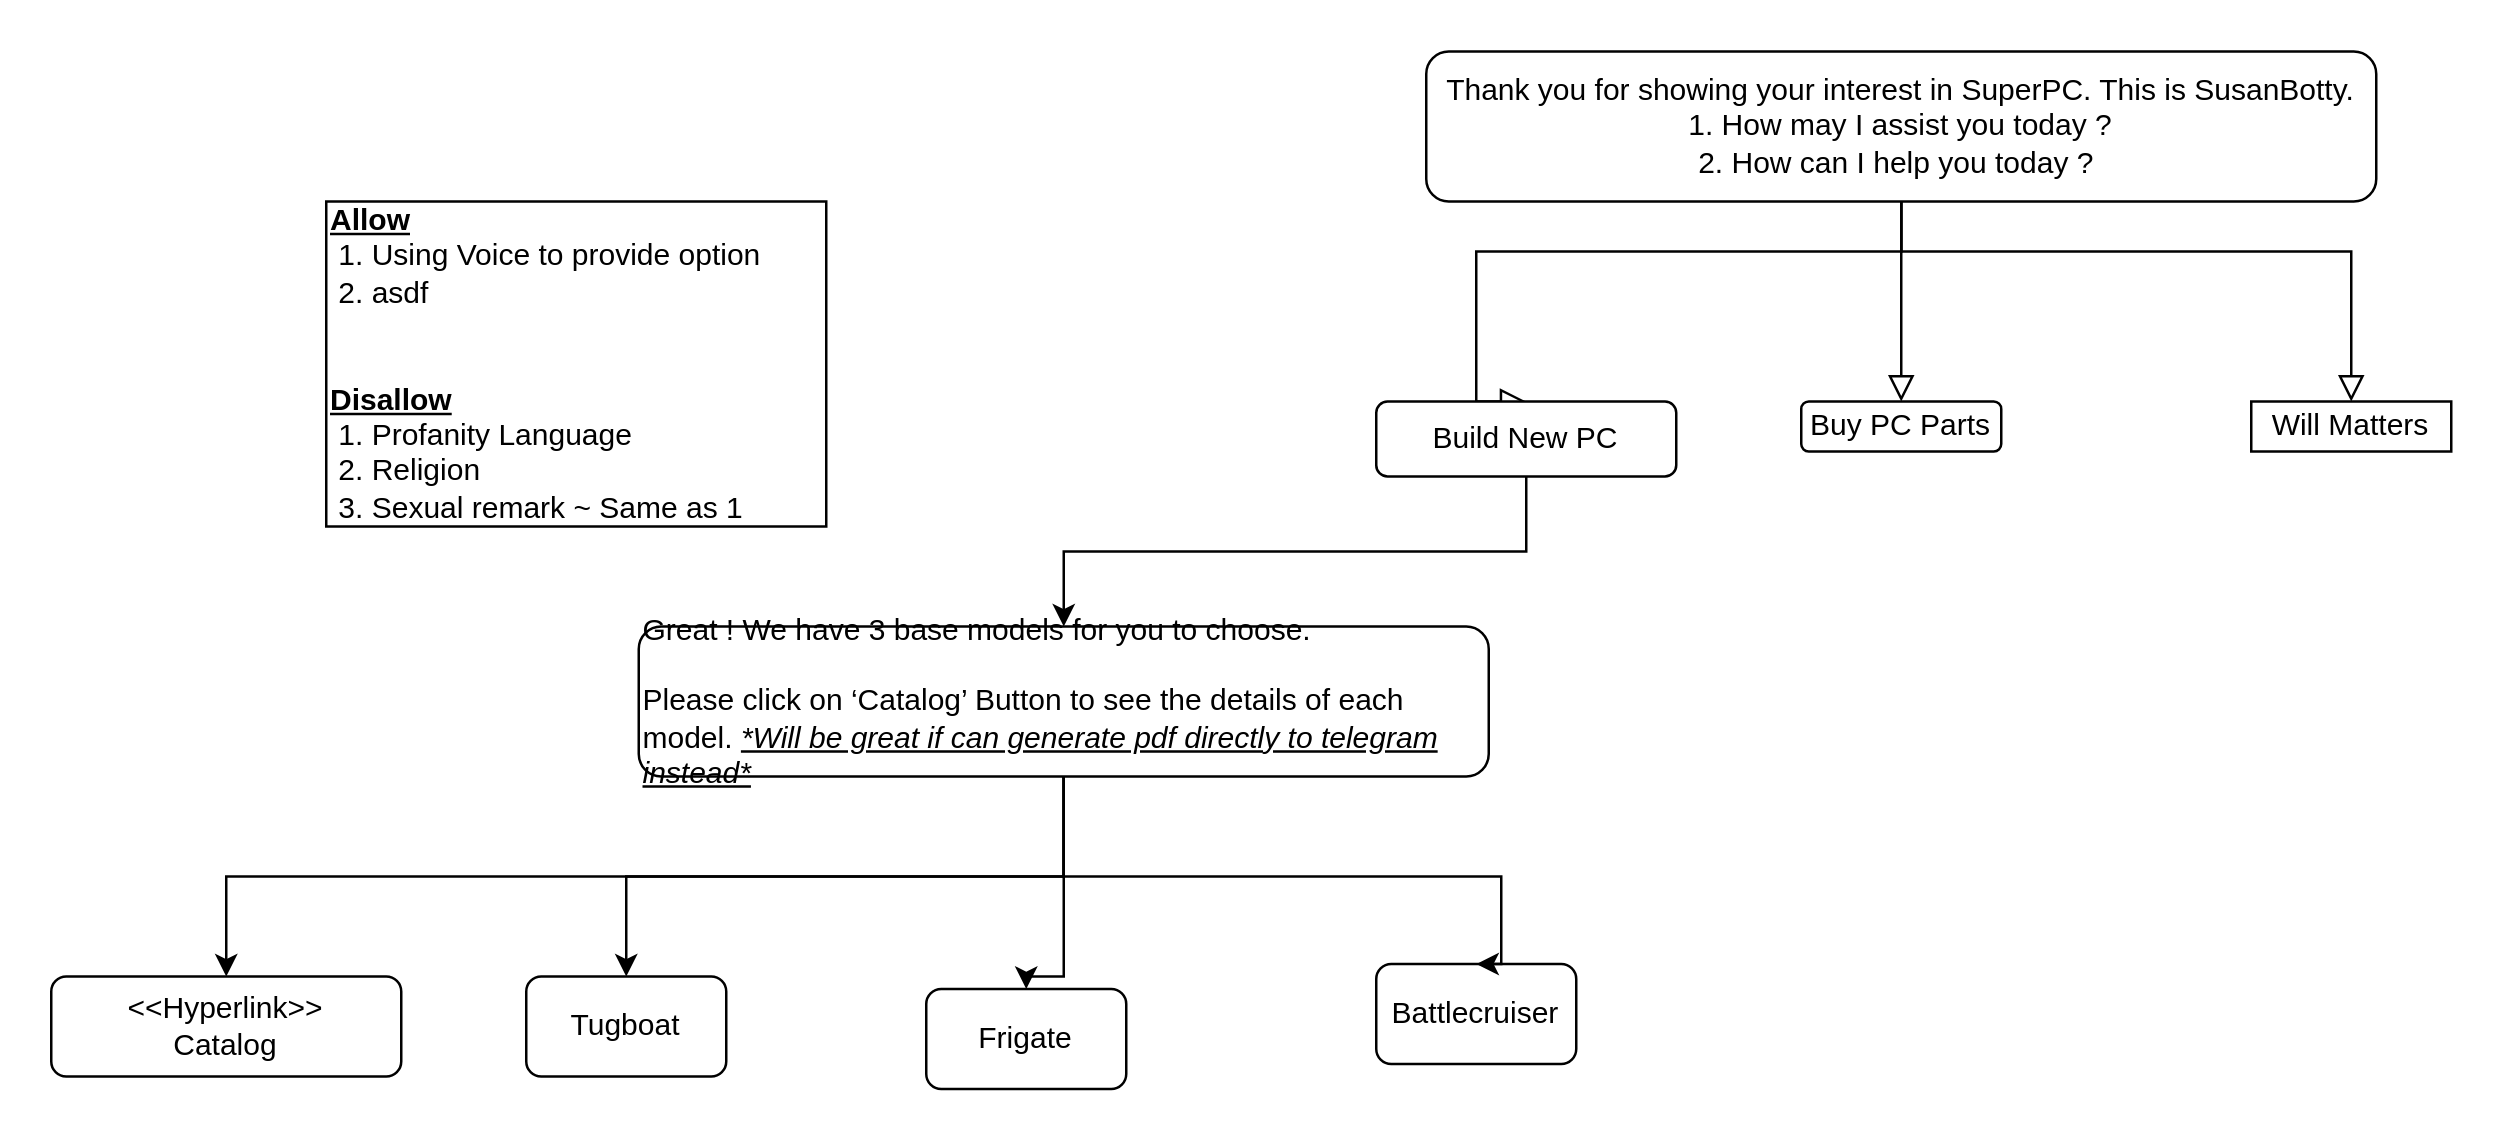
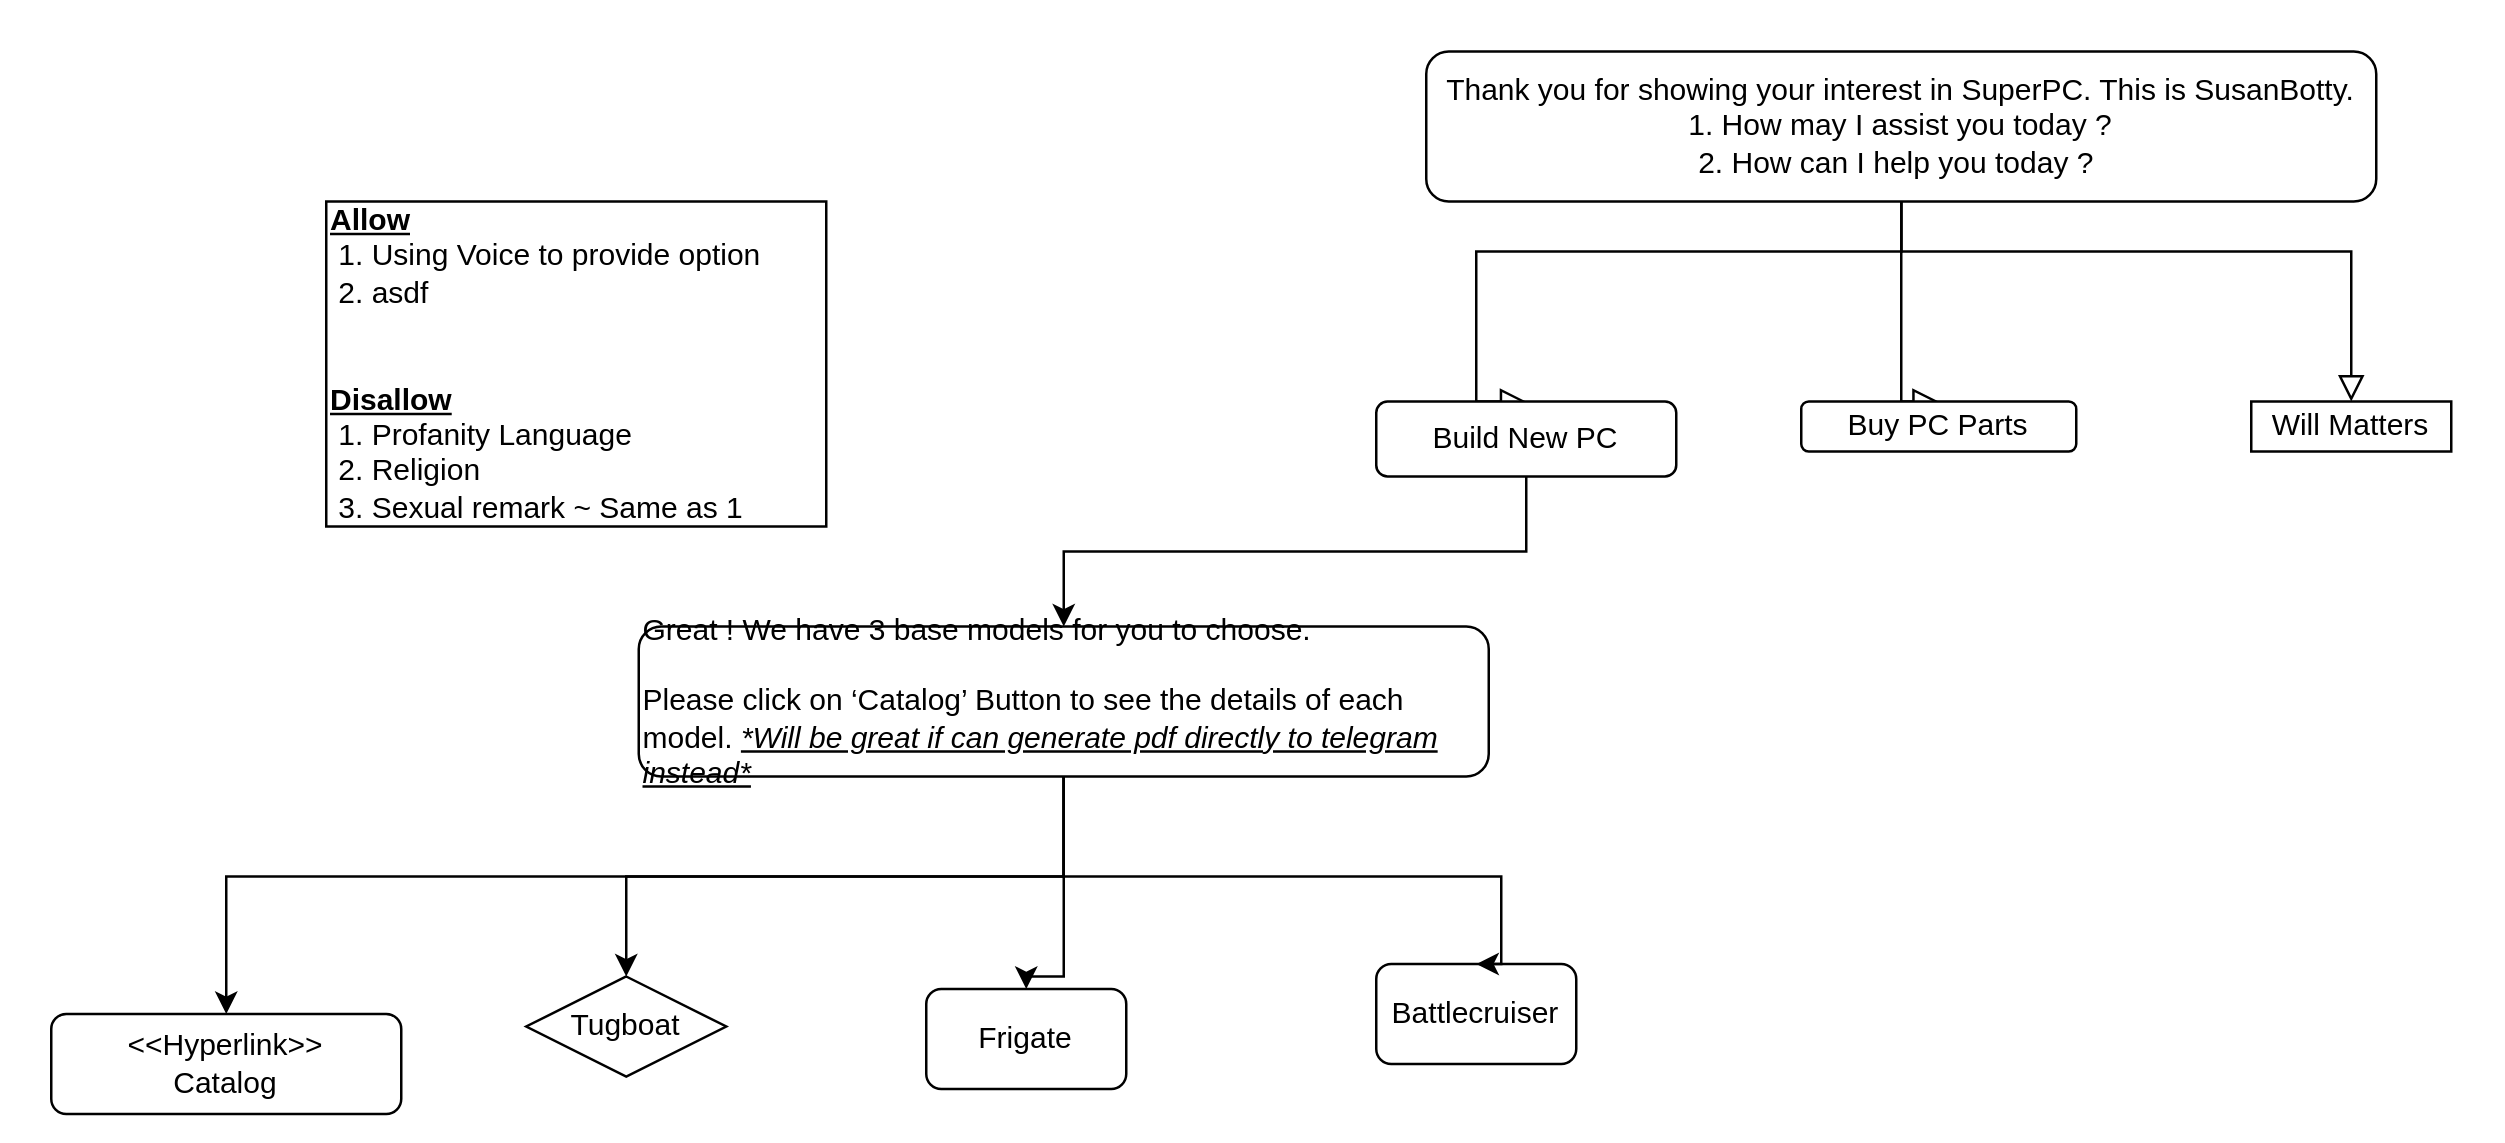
(1901, 426) -> (1939, 426)
(226, 1026) -> (226, 1064)
(626, 1026) -> (626, 1026)
